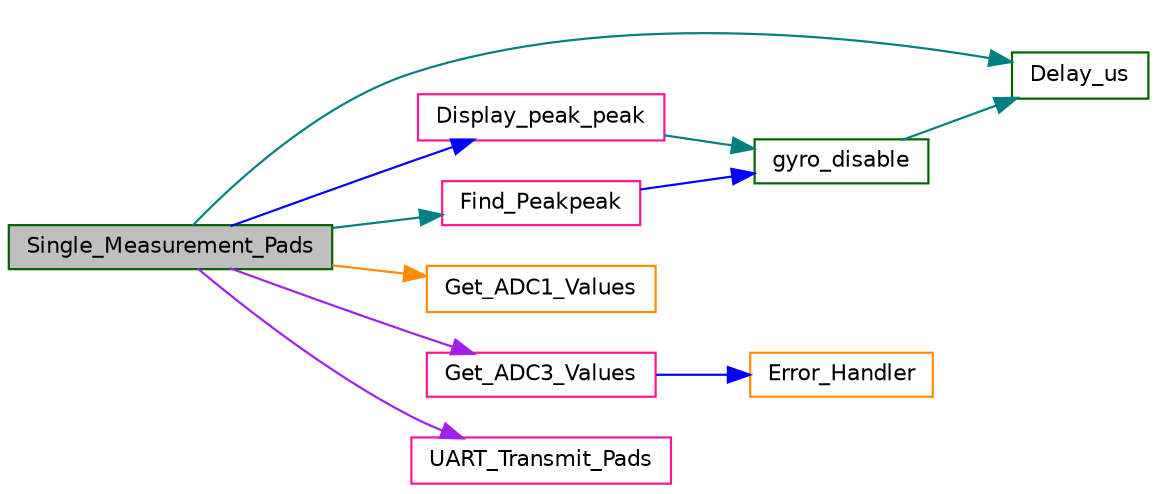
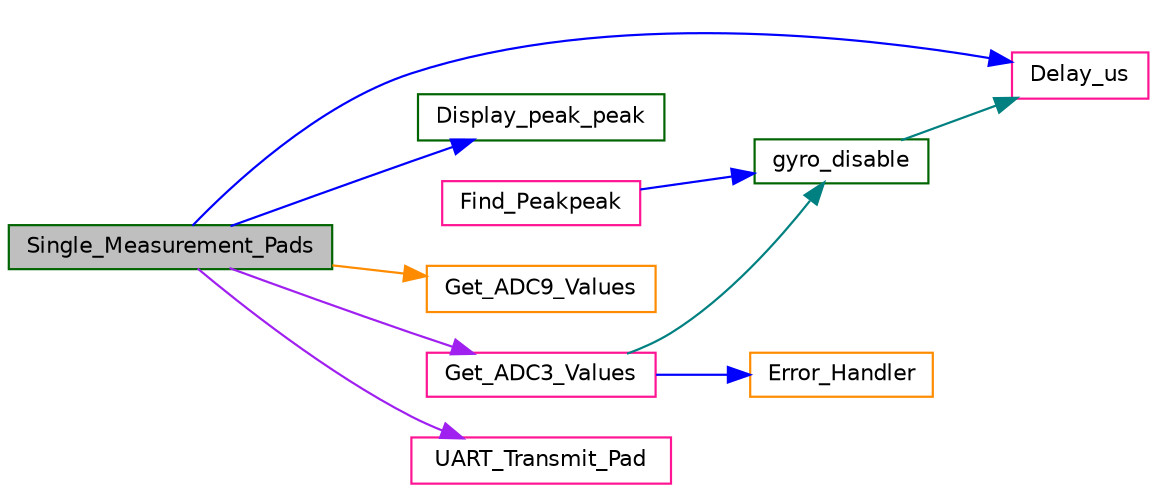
(565, 41) -> (565, 41)
(1080, 76) -> (1080, 76)
(541, 117) -> (541, 117)
(698, 140) -> (728, 289)
(376, 223) -> none
(541, 289) -> (541, 289)
(541, 461) -> (541, 461)
